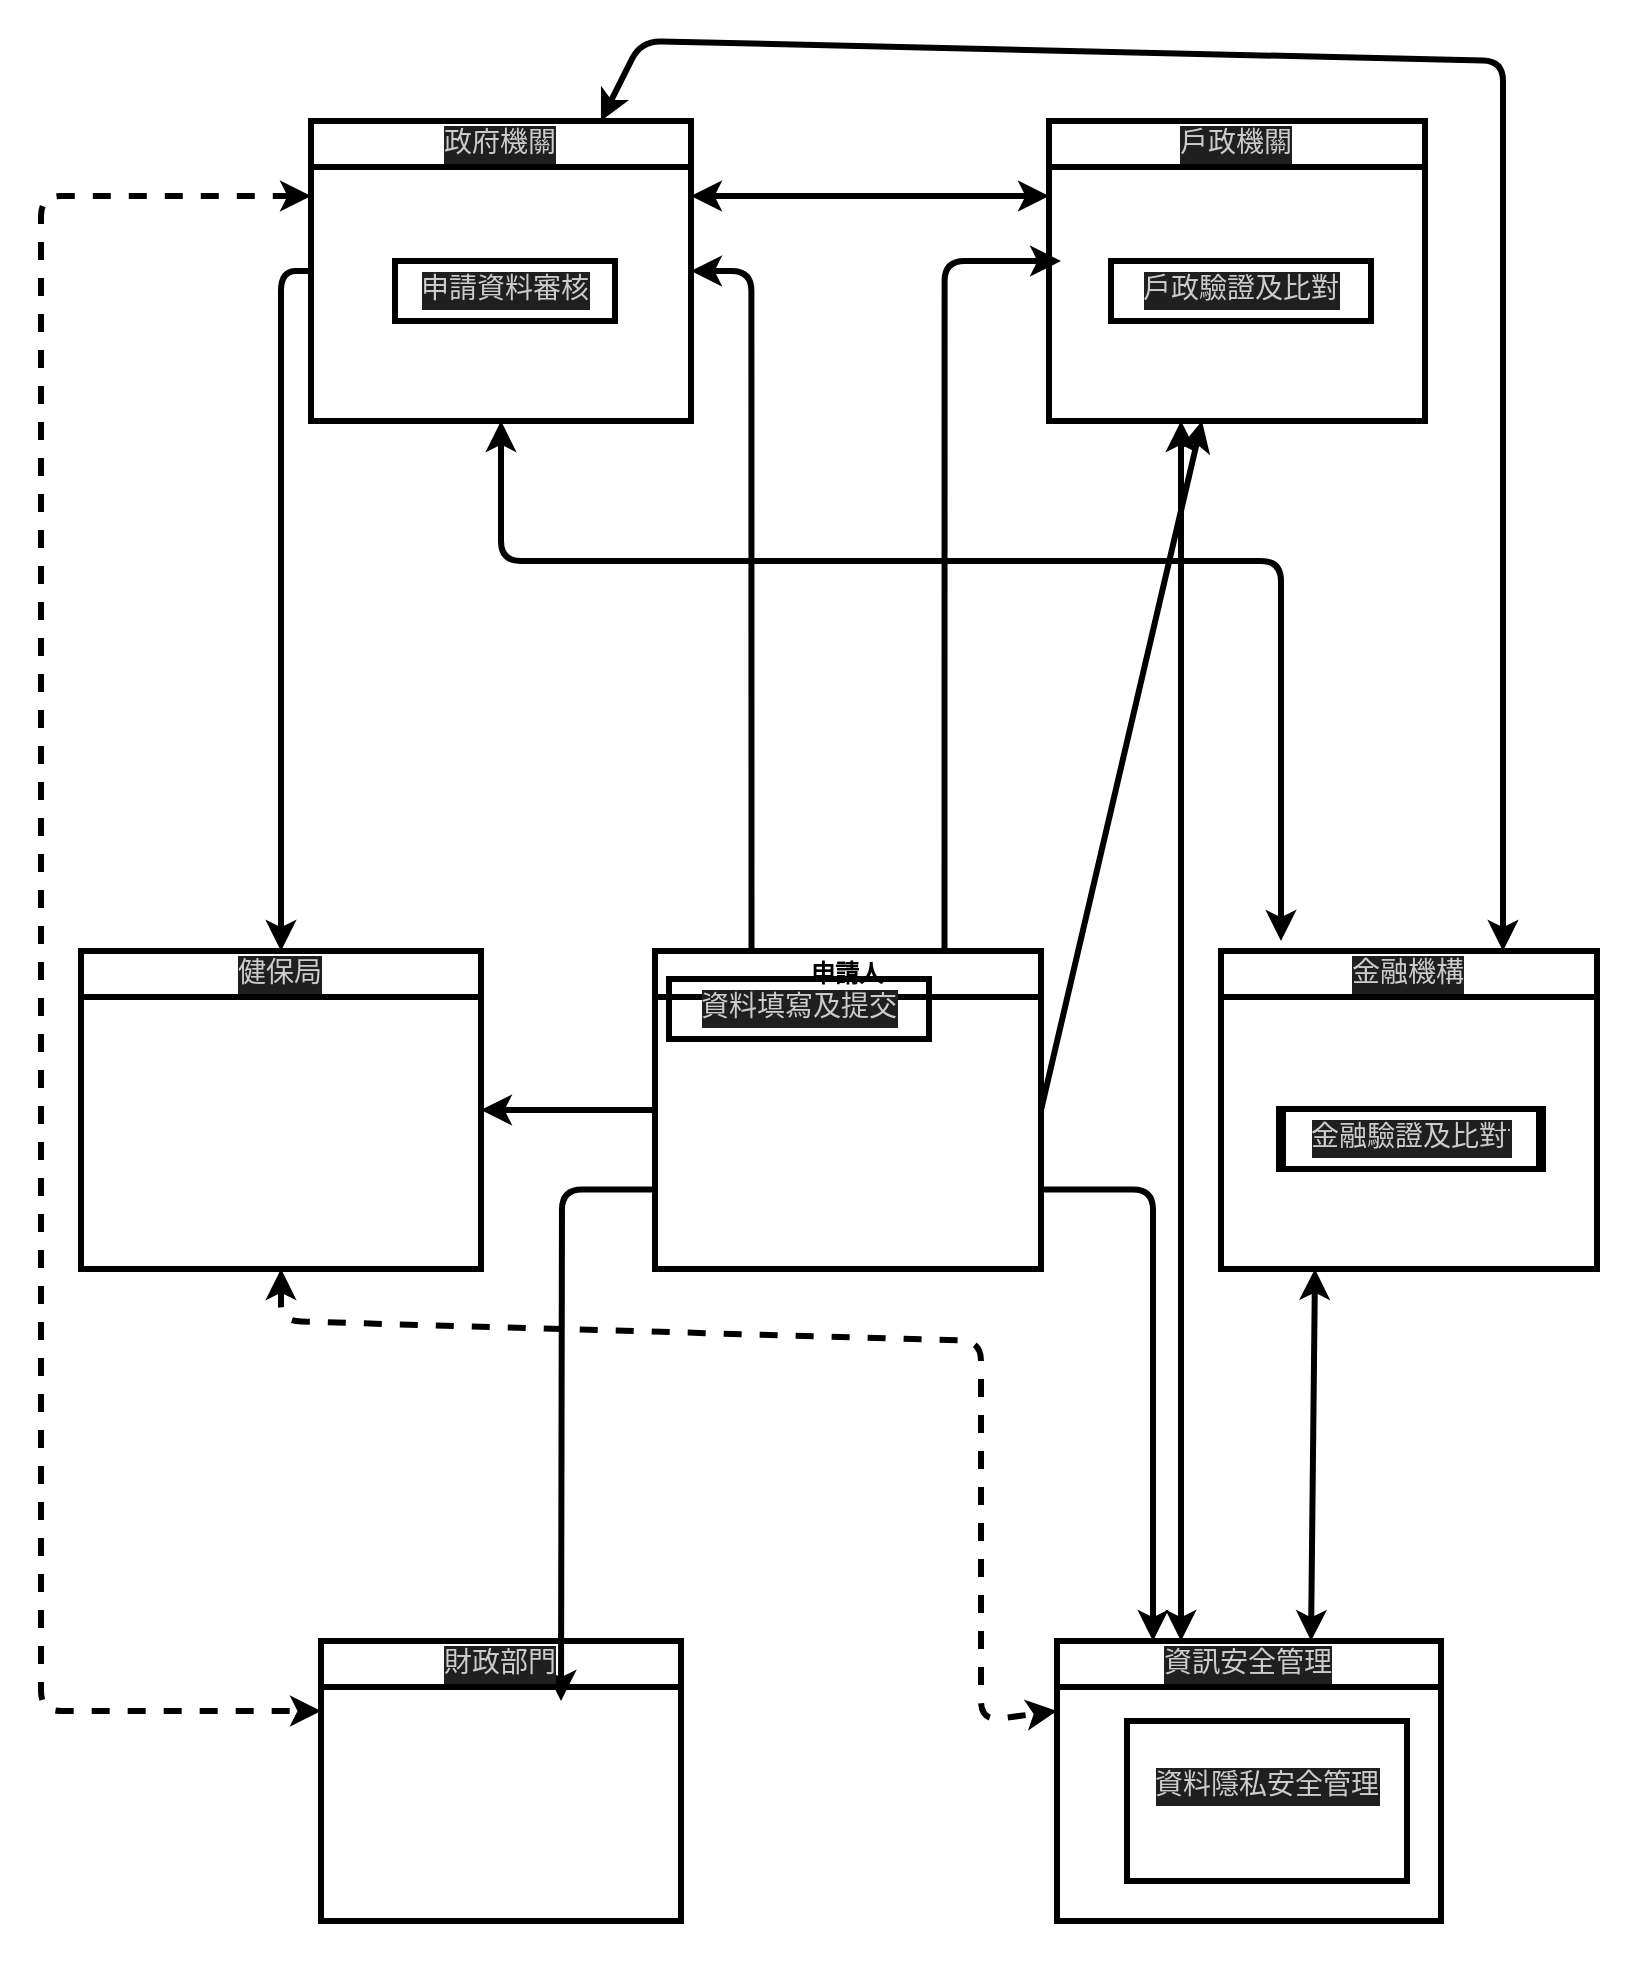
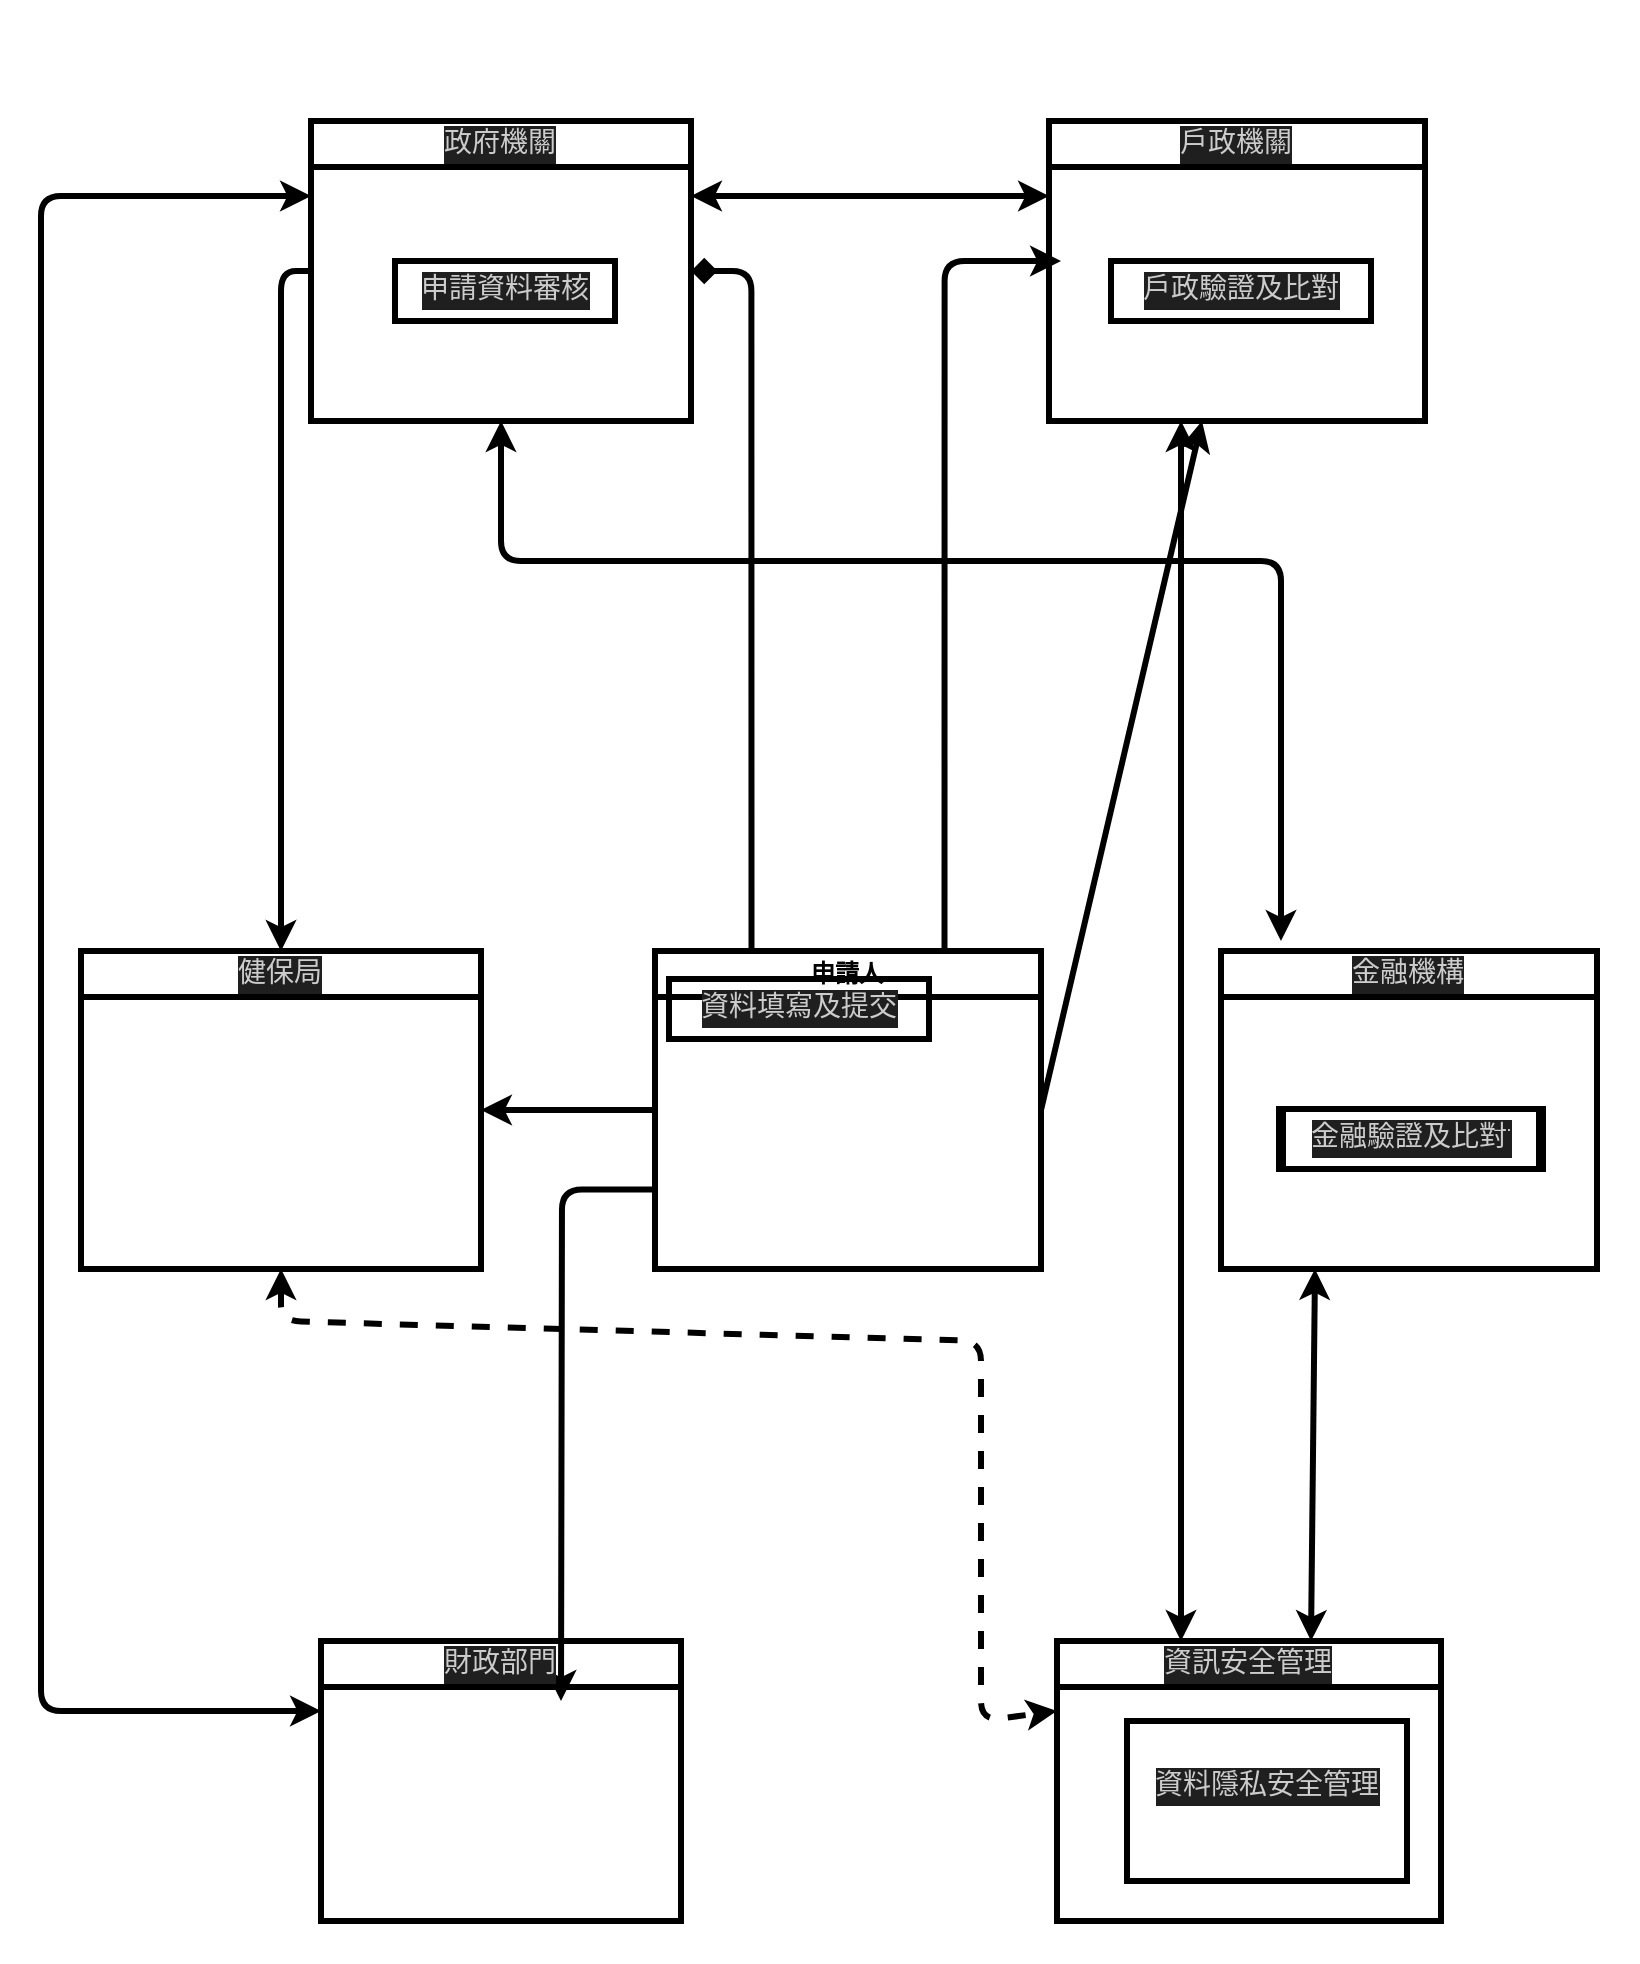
(1470, 60) -> none
(264, 196) -> (264, 196)
(742, 273) -> (742, 273)
(1153, 1357) -> none
